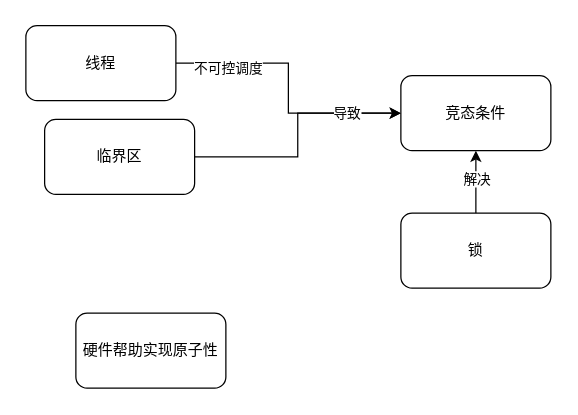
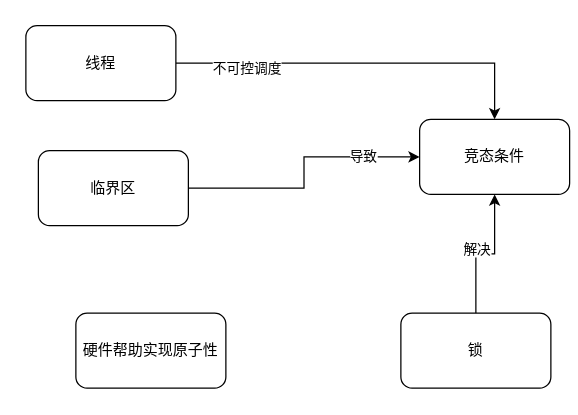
(476, 113) -> (494, 157)
(119, 157) -> (113, 188)
(476, 251) -> (476, 351)
